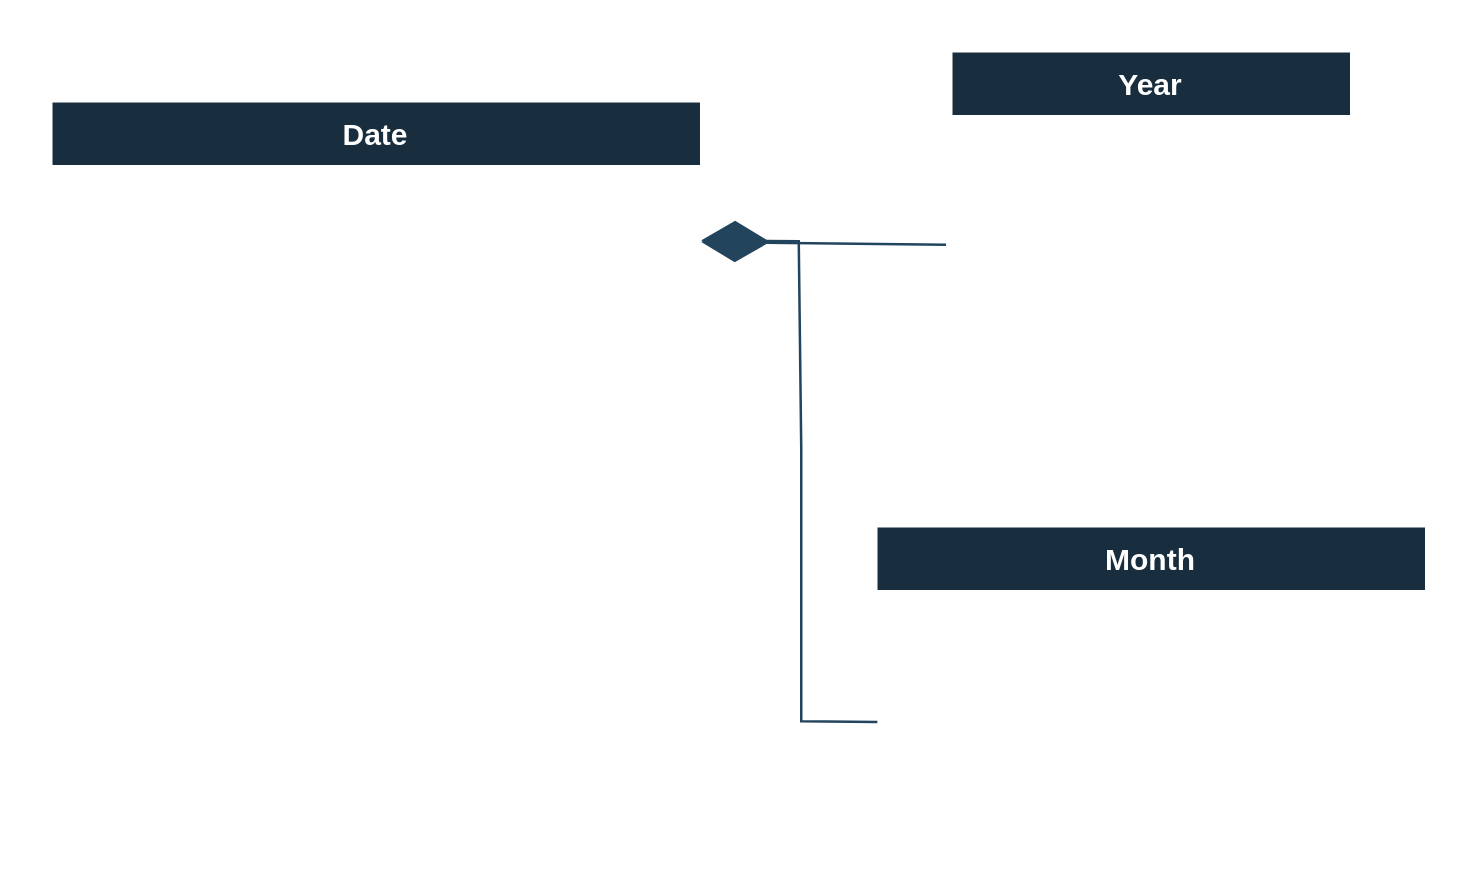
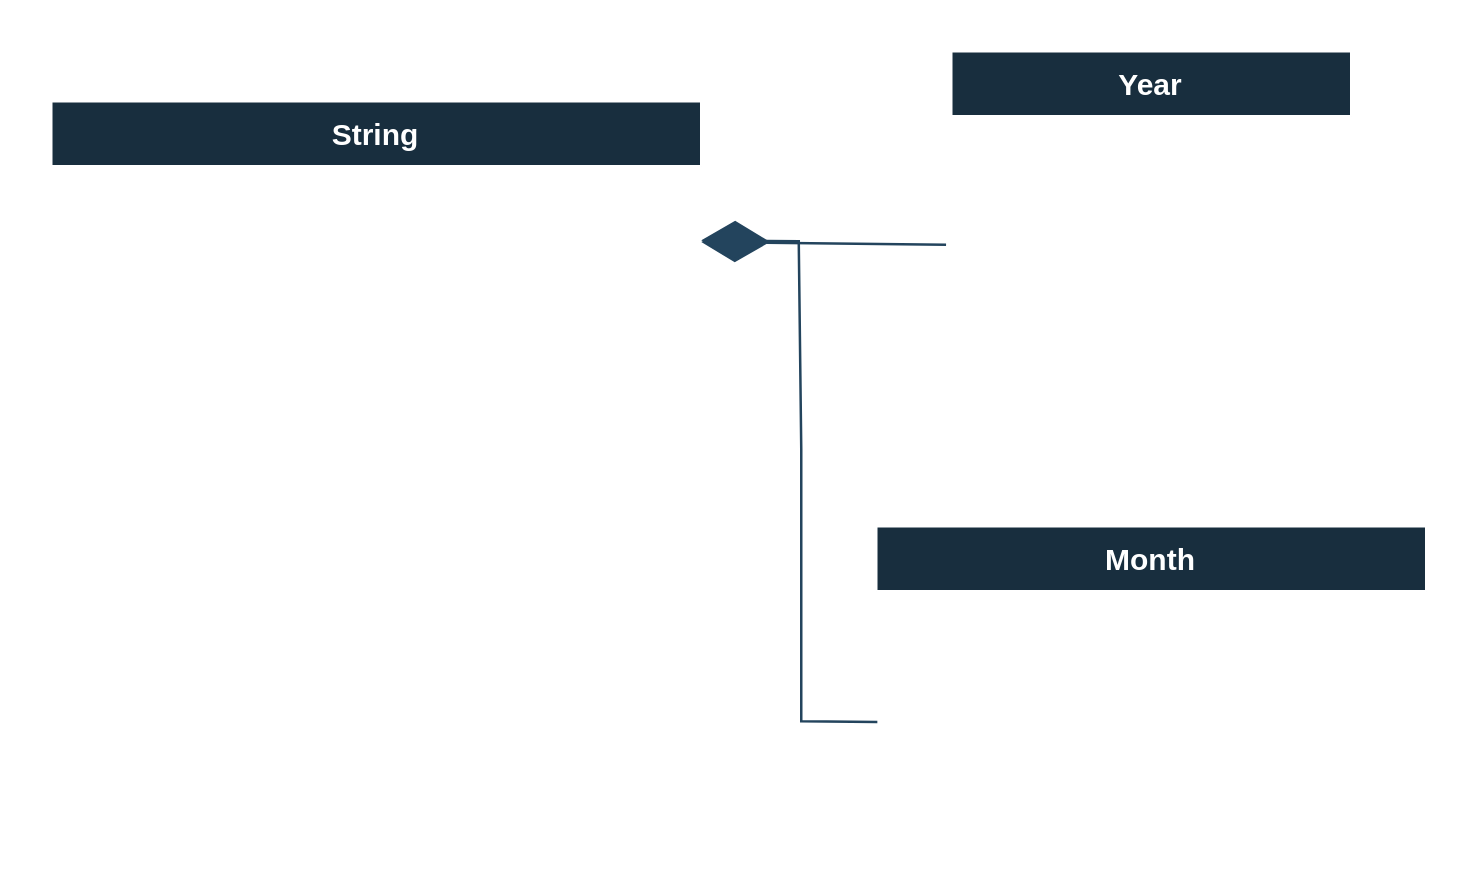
(376, 137) -> (376, 137)
(185, 202) -> (160, 202)
